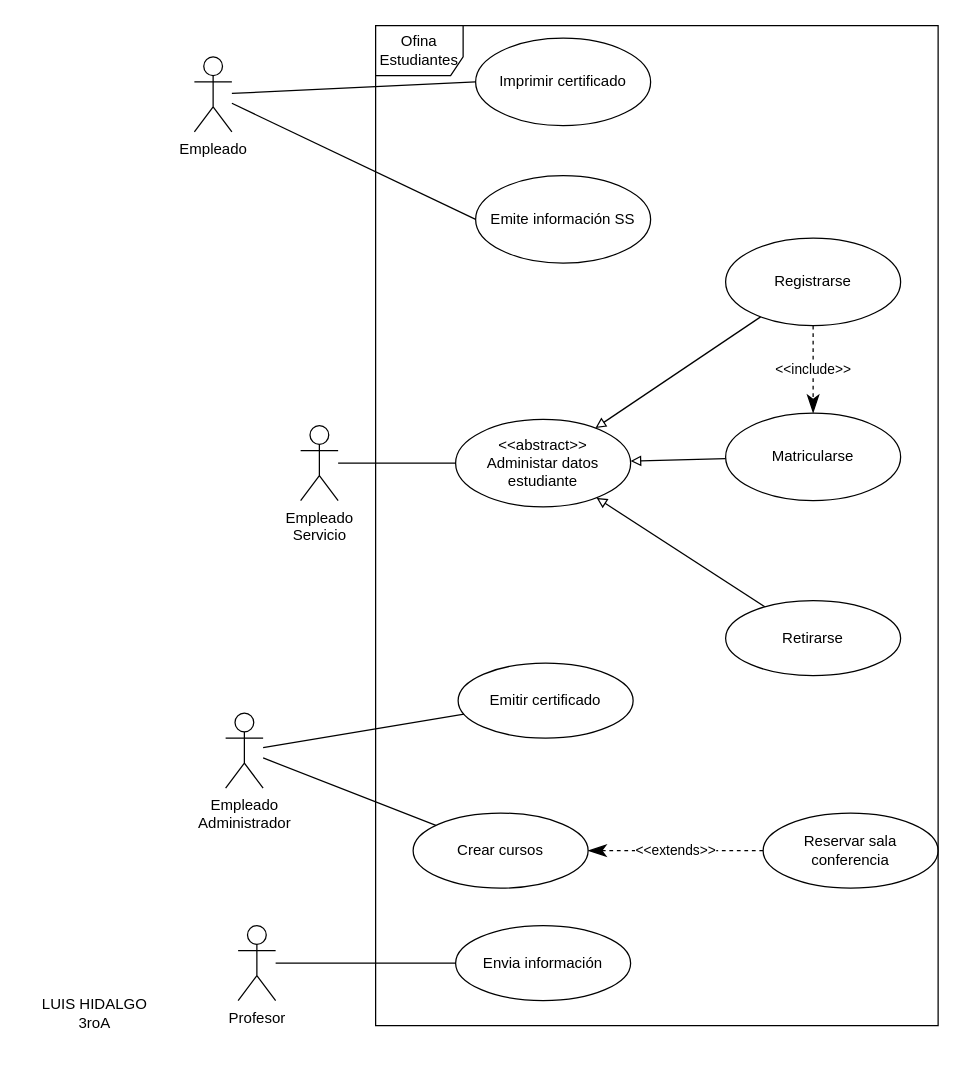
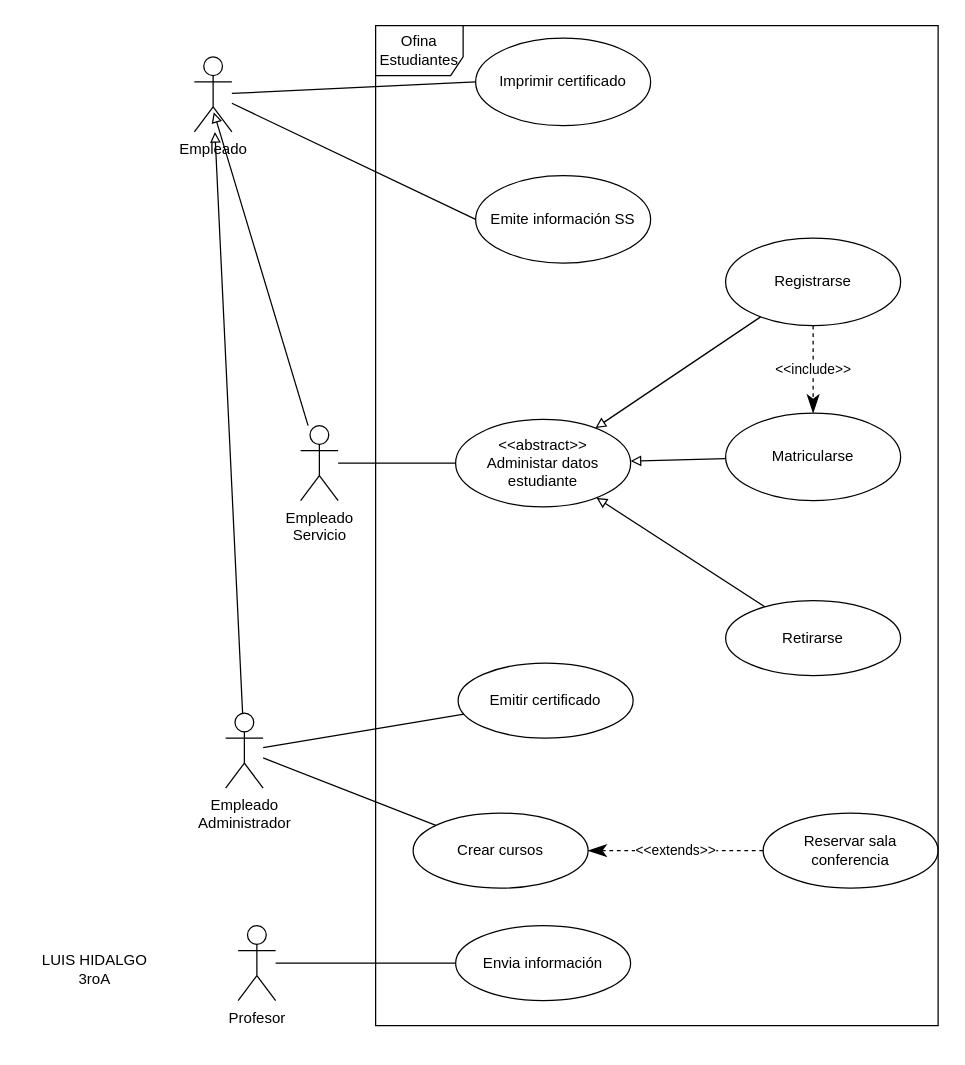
none -> (263, 274)
none -> (229, 427)
(94, 1013) -> (94, 969)
